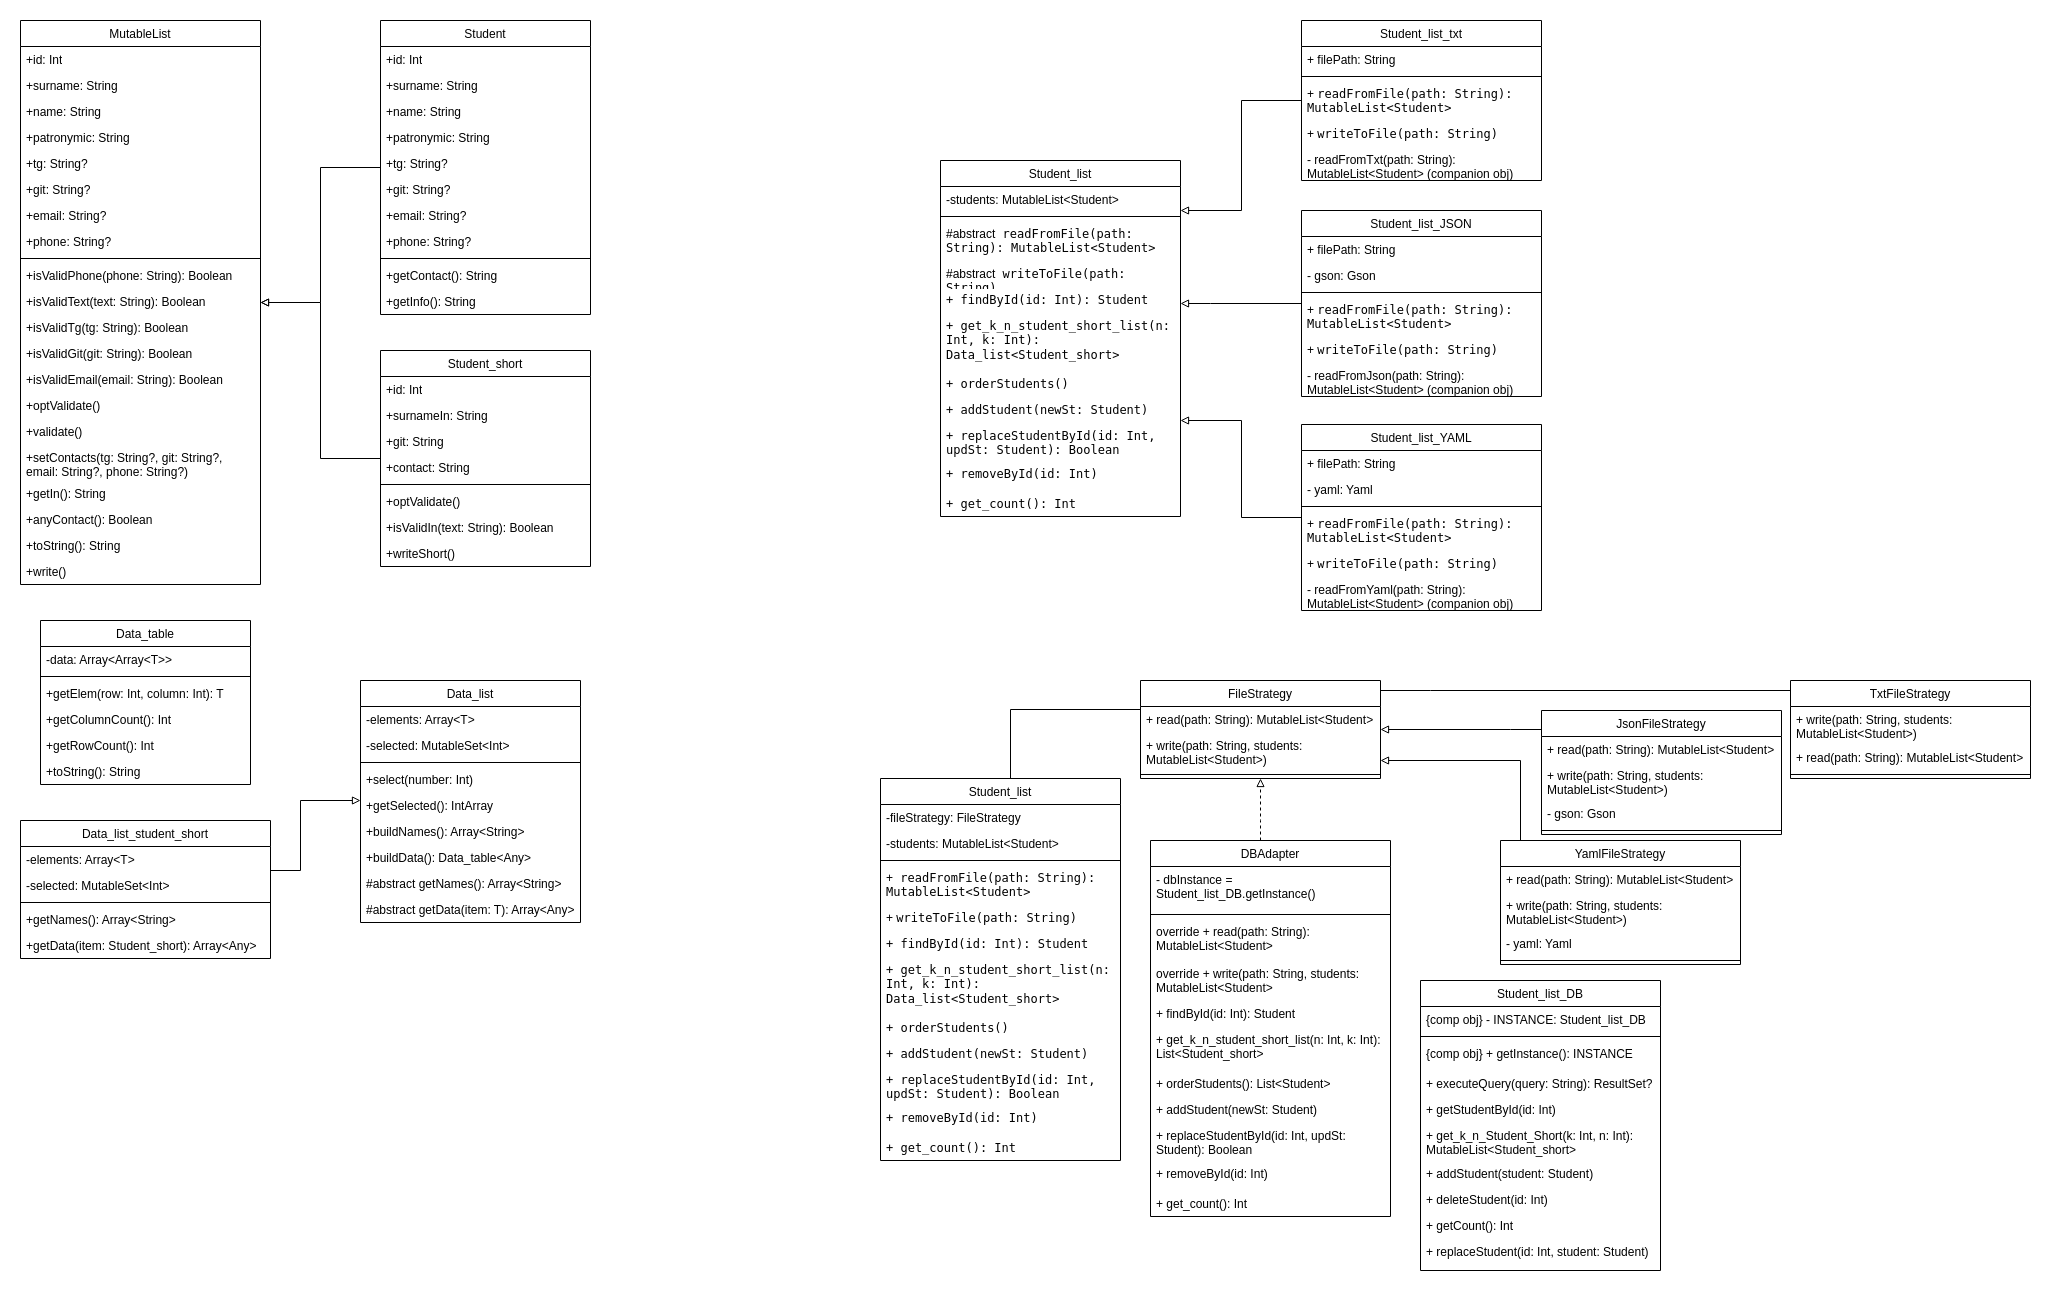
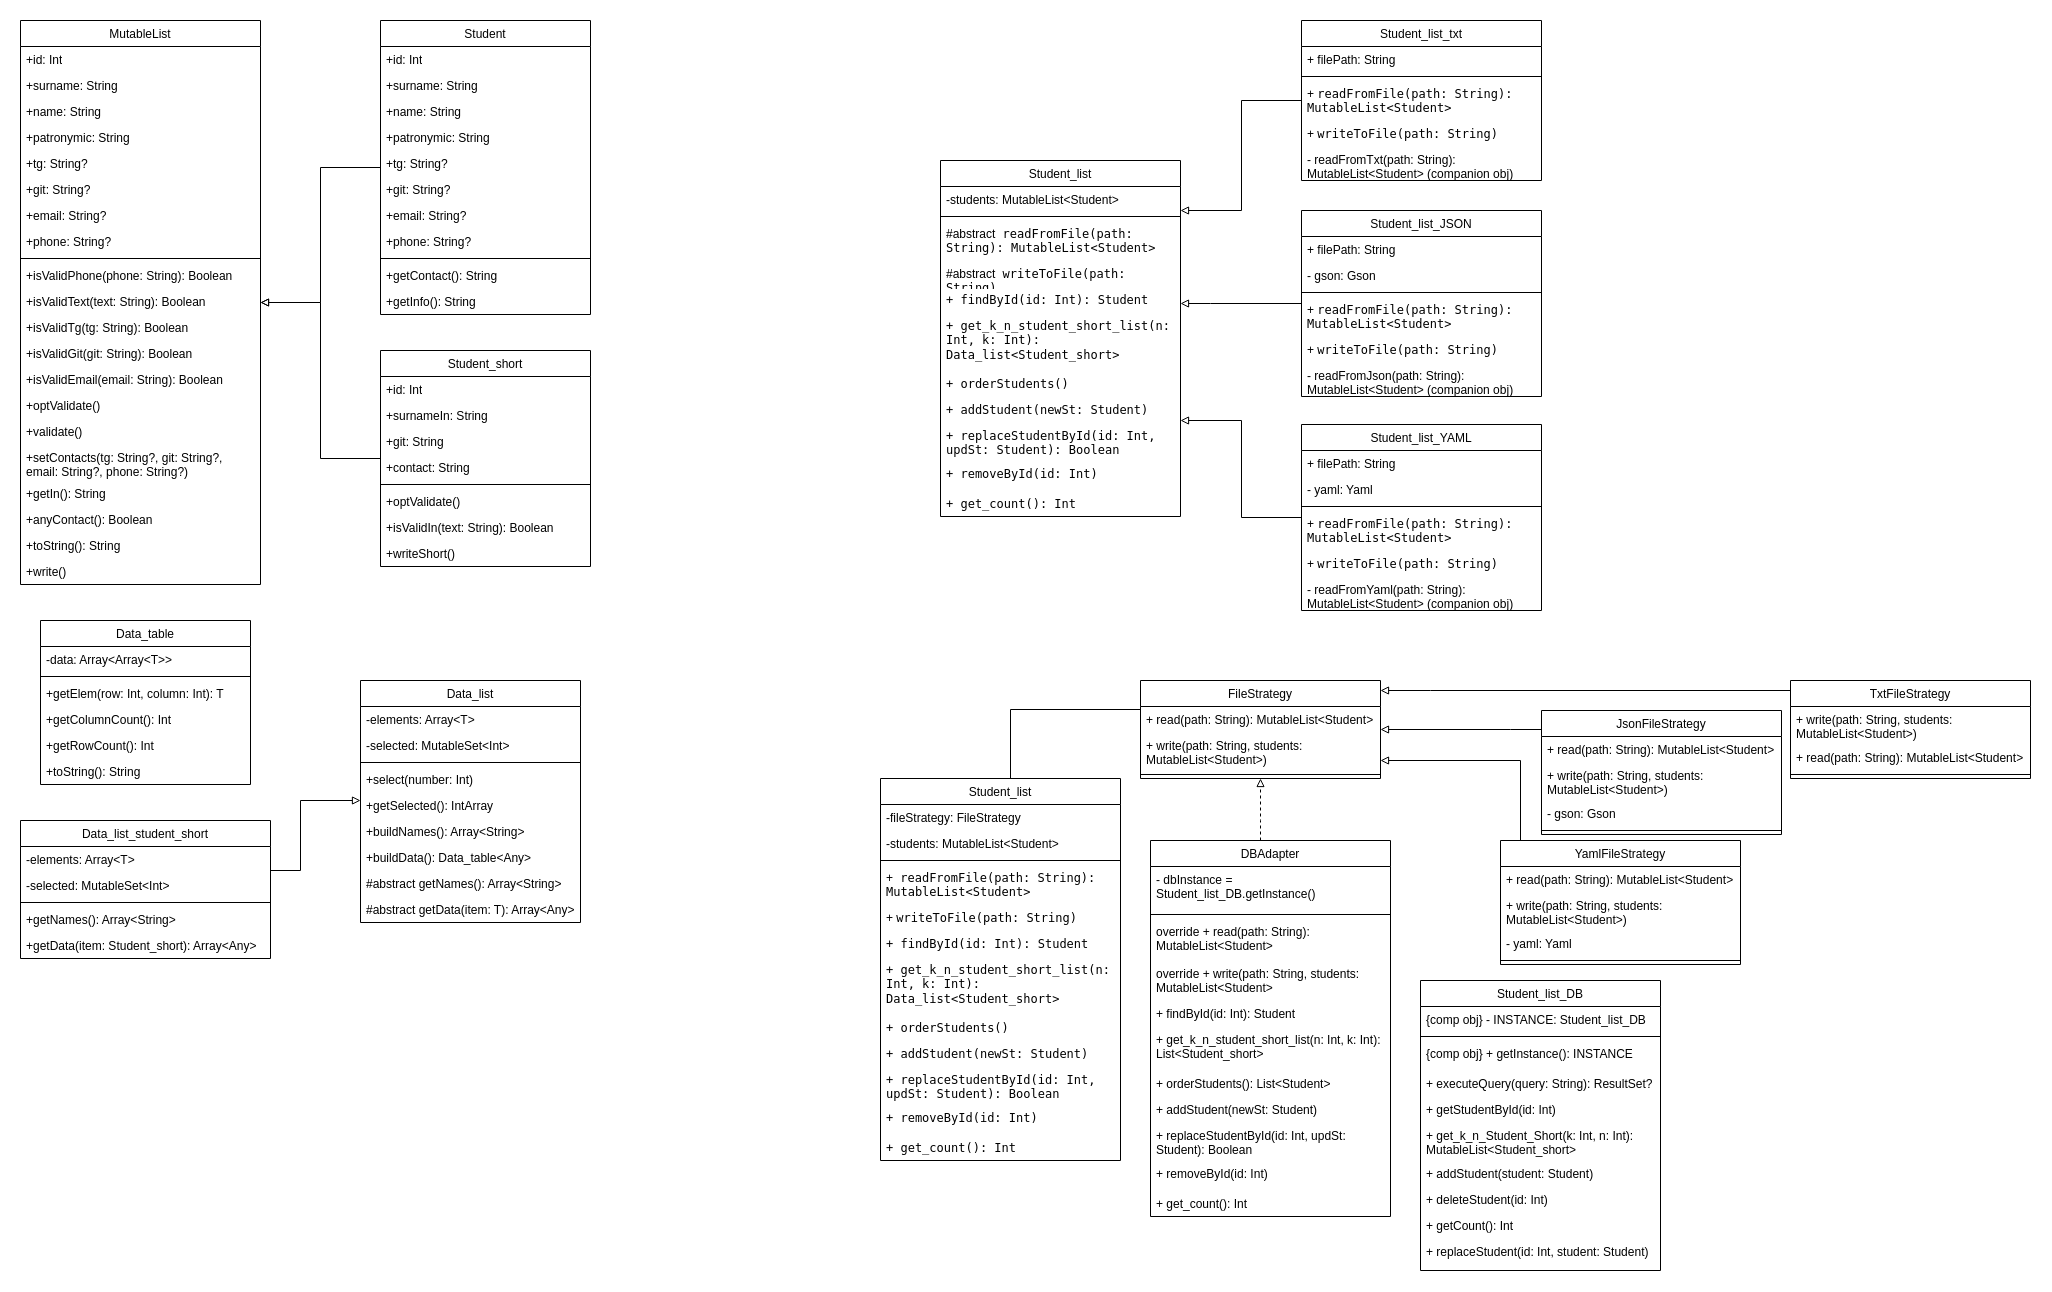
(1387, 691) -> (1390, 691)
